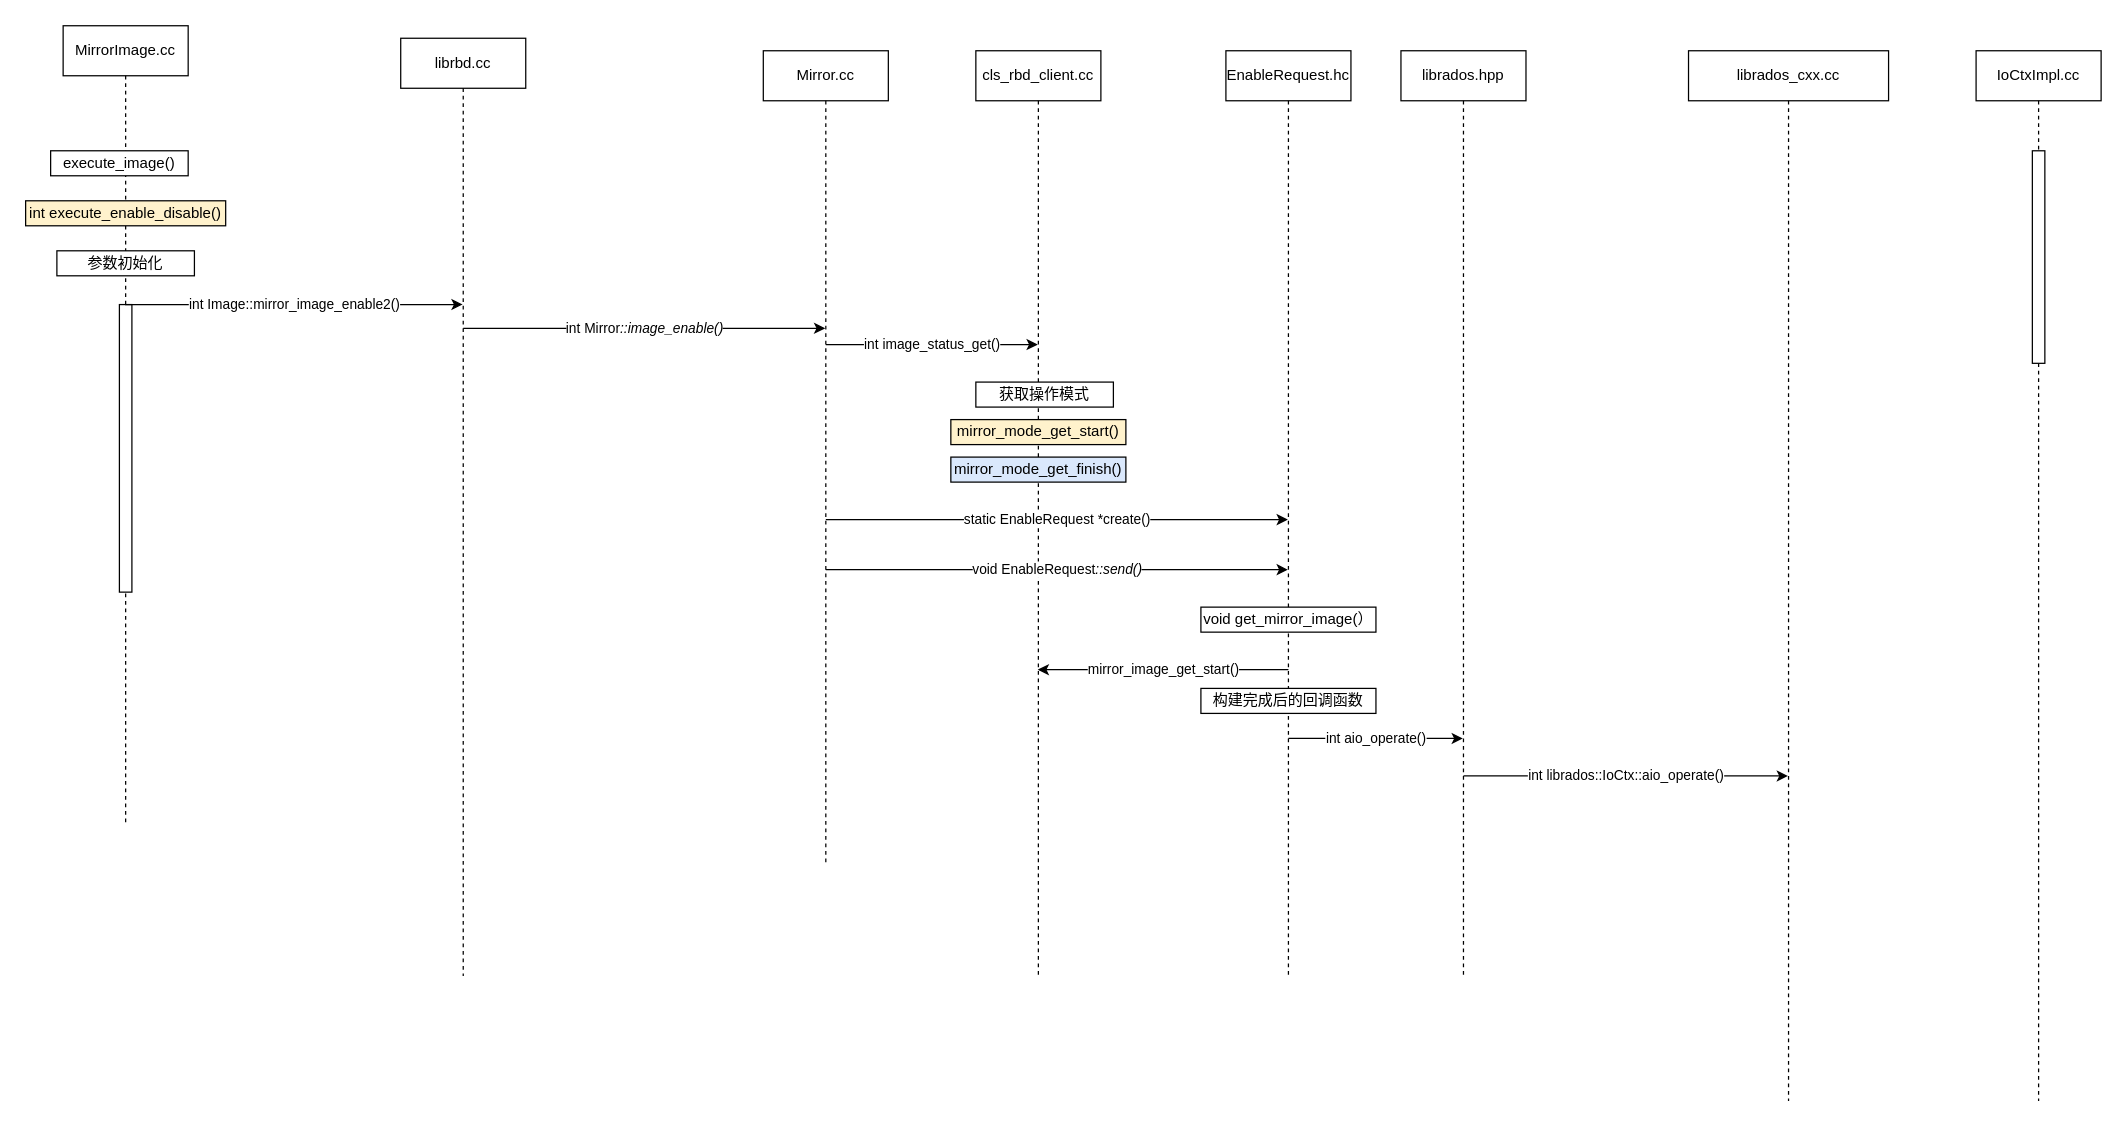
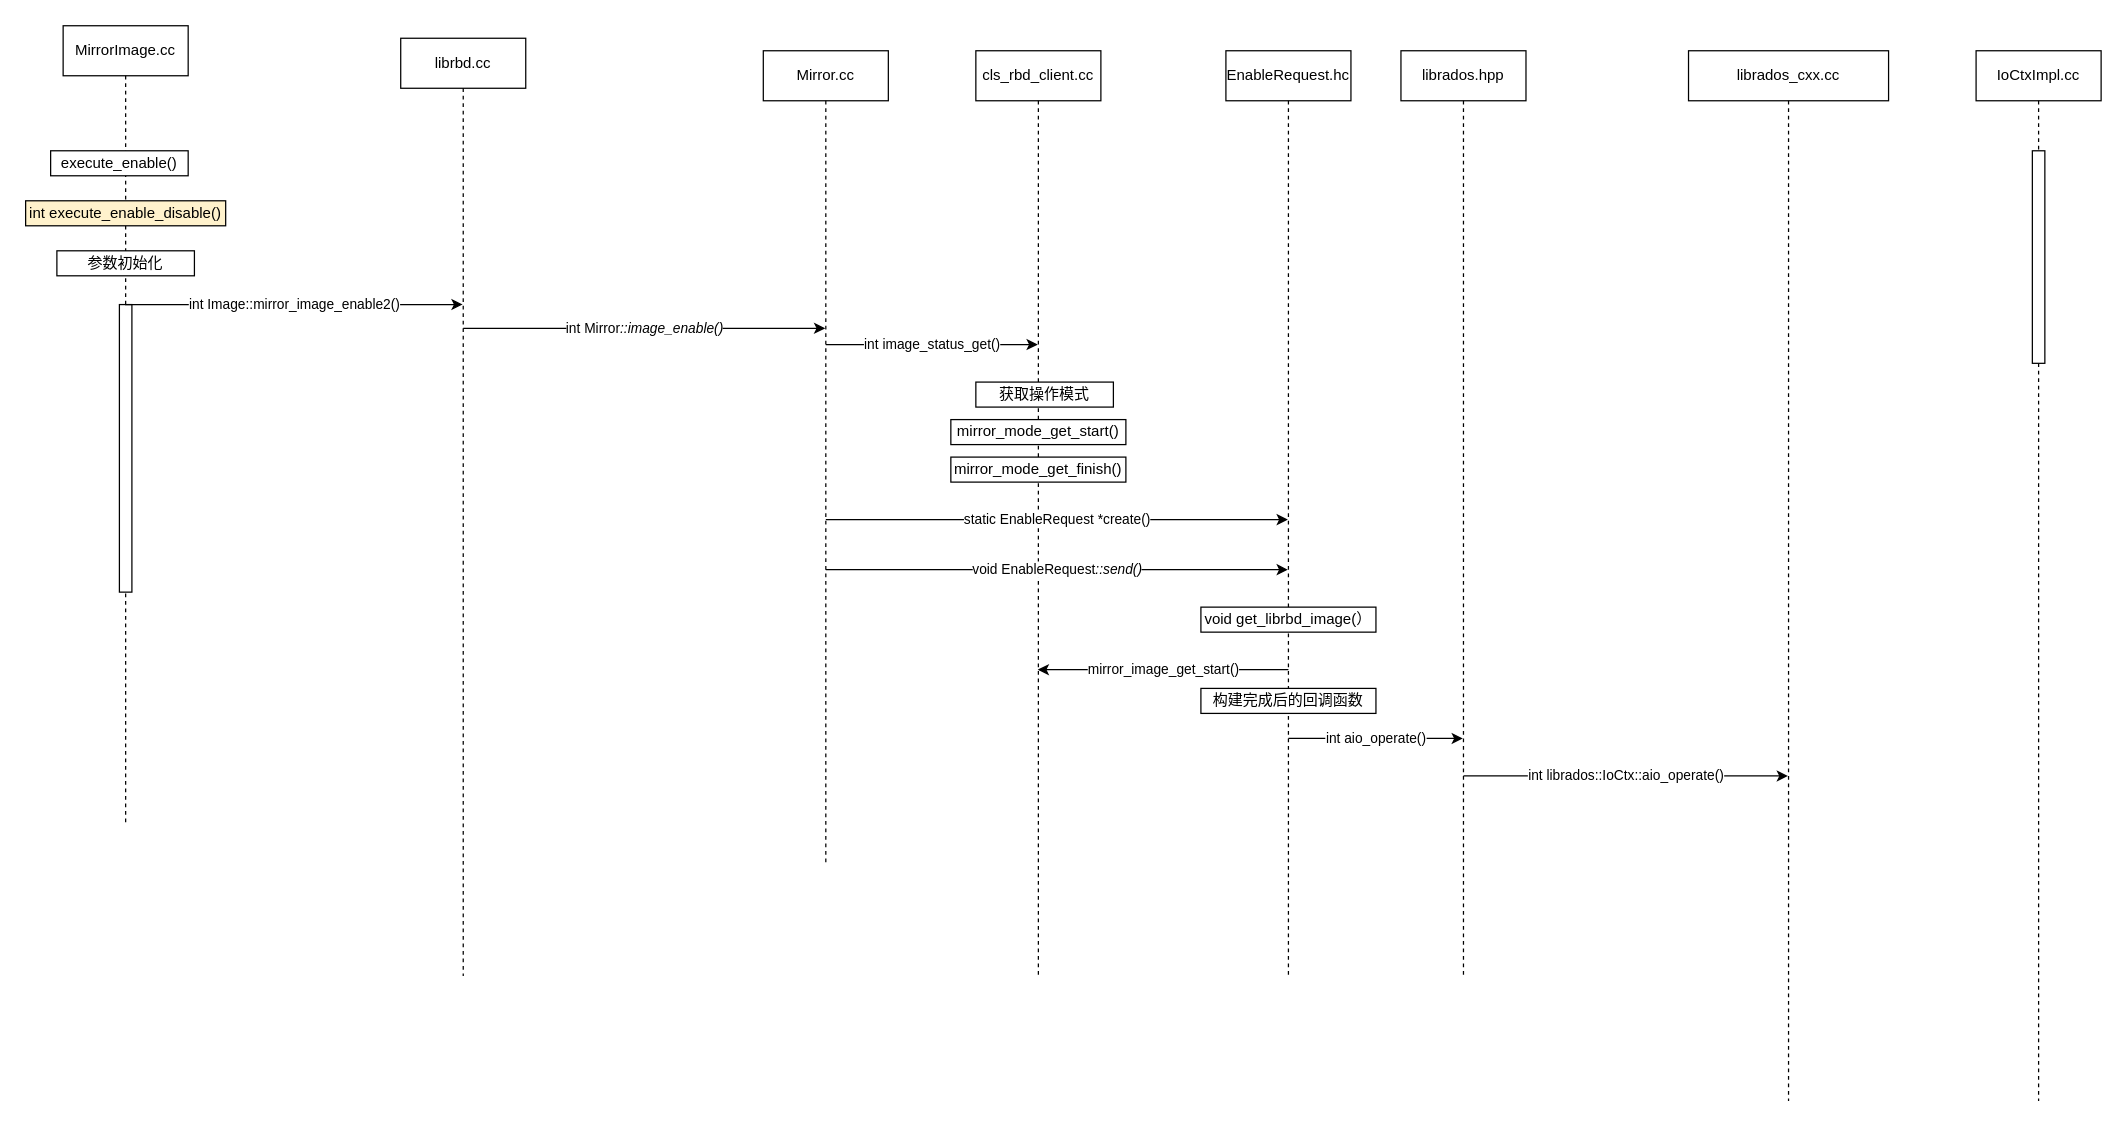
(119, 163) -> (119, 163)
(1038, 432) -> (1038, 432)
(1038, 469) -> (1038, 469)
(1288, 619) -> (1288, 619)
